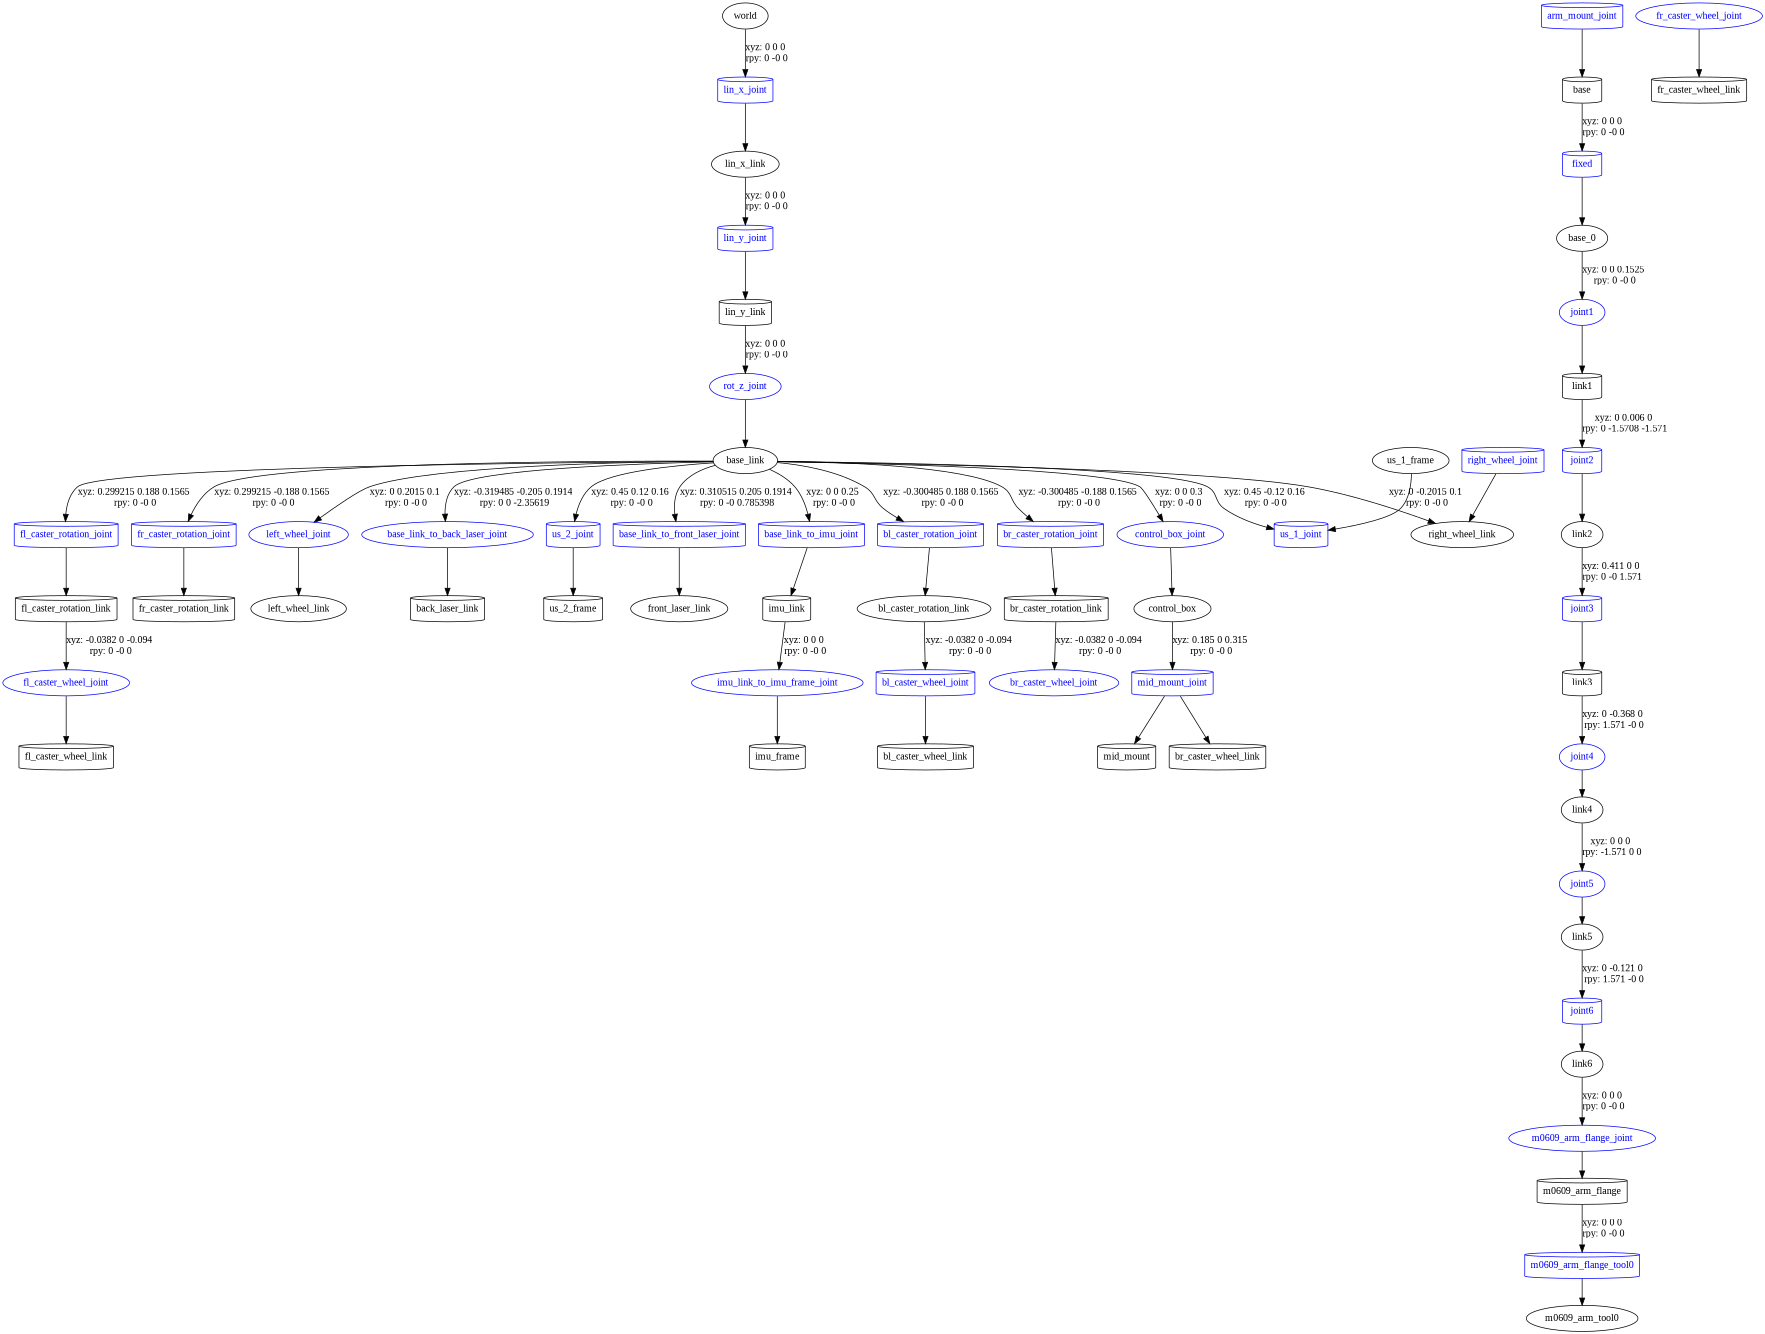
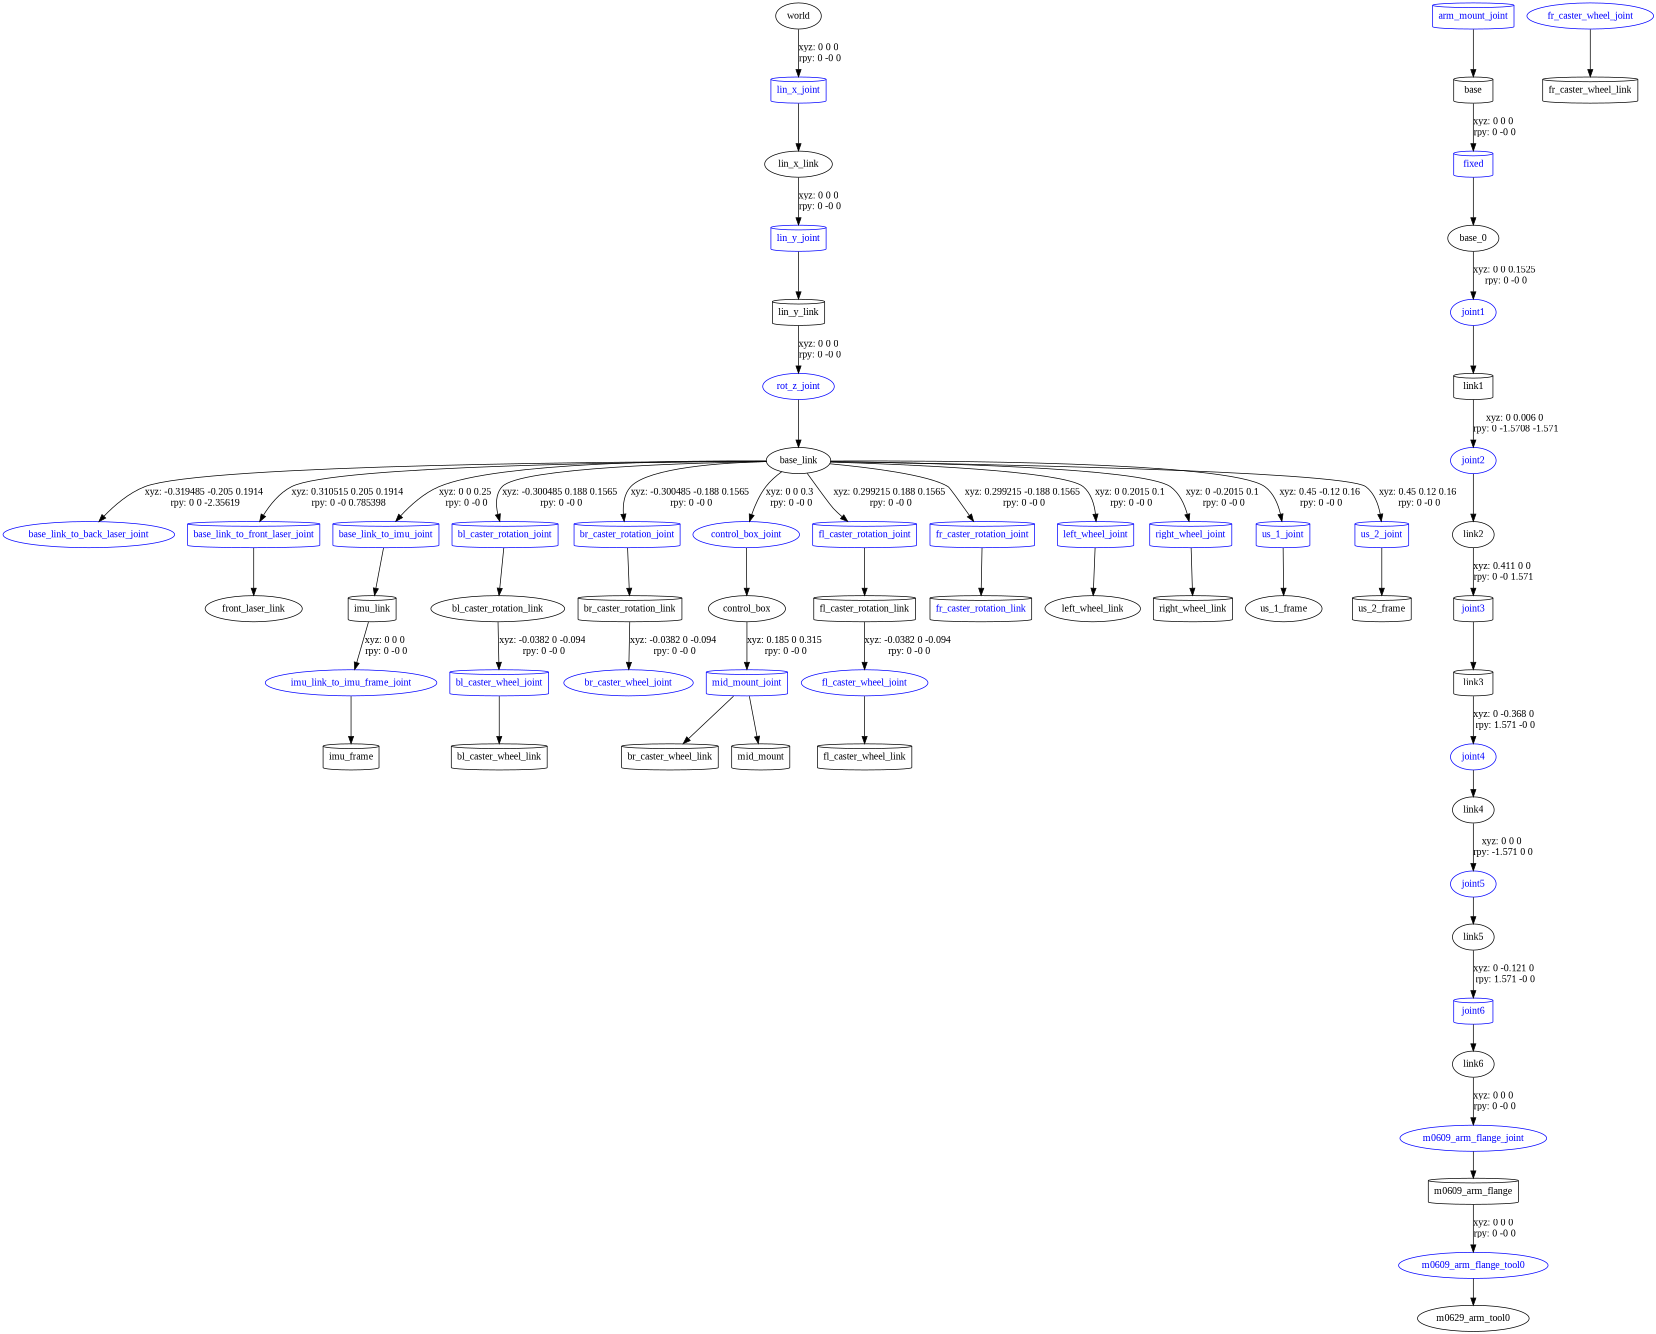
(1582, 461) -> (1473, 461)
(1171, 474) -> (1093, 472)
(1387, 516) -> (1283, 568)
(299, 535) -> (1096, 535)
(1462, 535) -> (1193, 609)
(184, 609) -> (981, 609)
(448, 609) -> none
(1582, 609) -> (1473, 609)
(1582, 1265) -> (1473, 1265)
(1582, 1318) -> (1473, 1318)
